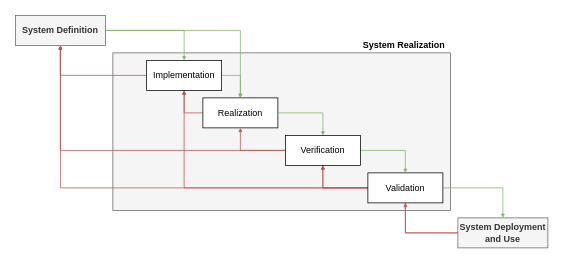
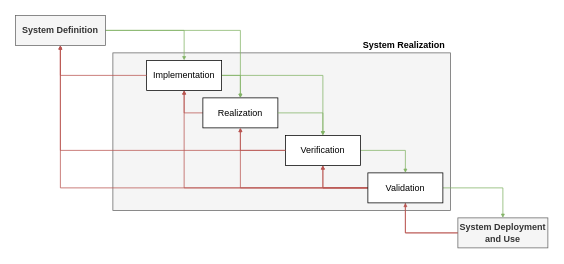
none -> (300, 75)
none -> (240, 169)
